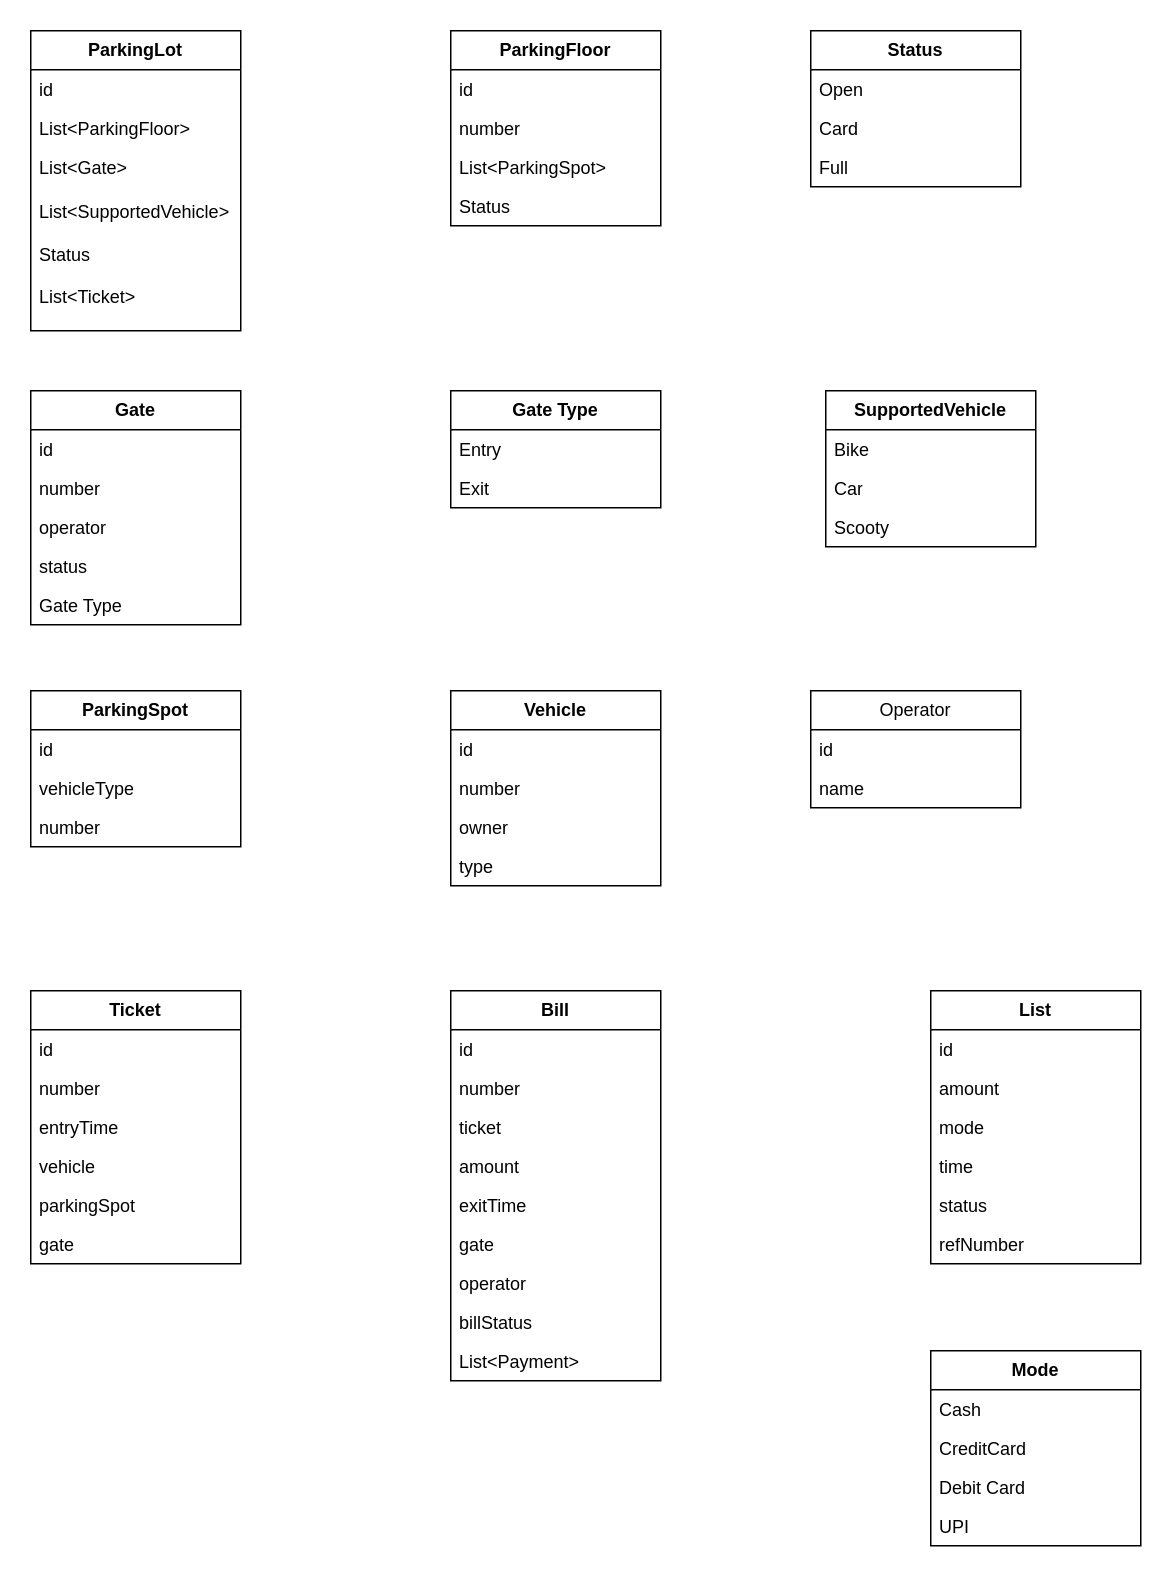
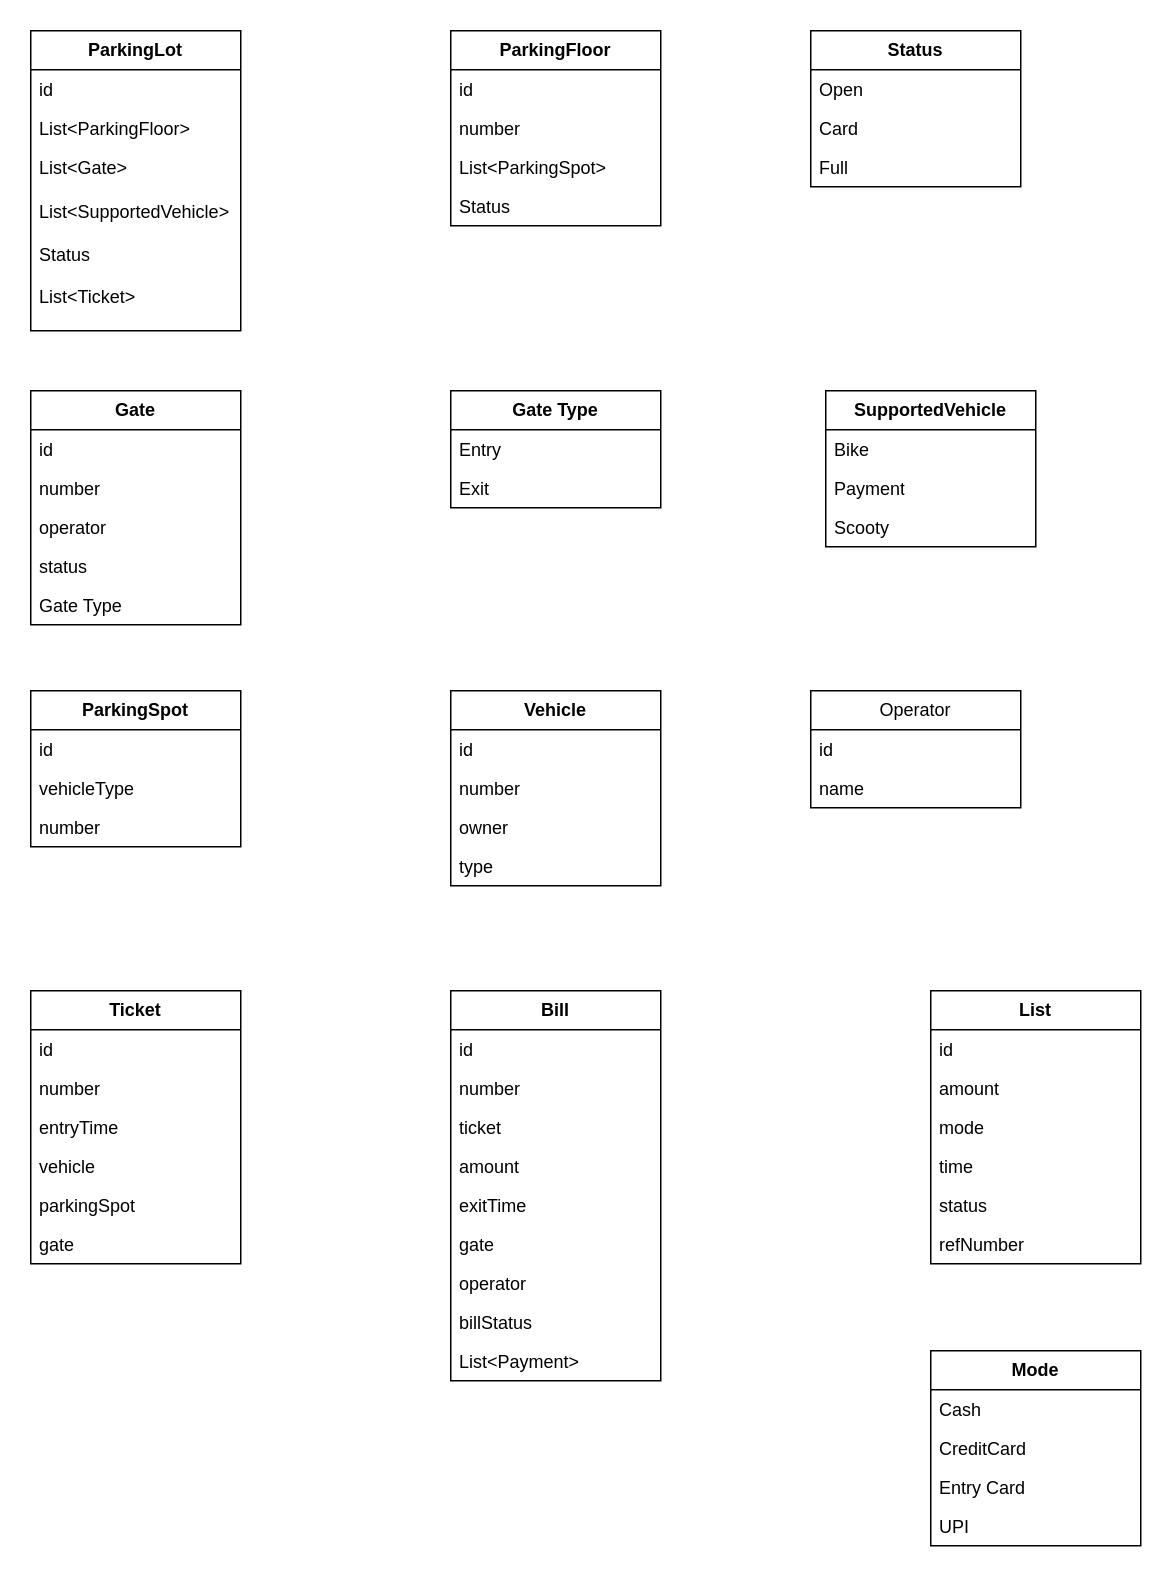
(850, 490) -> (870, 490)
(985, 1489) -> (988, 1489)
